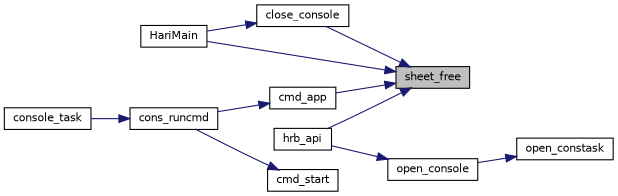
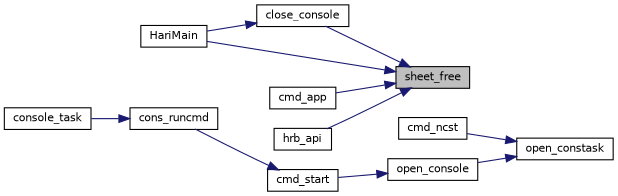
(238, 108) -> none
none -> (433, 128)
(355, 151) -> (358, 176)
